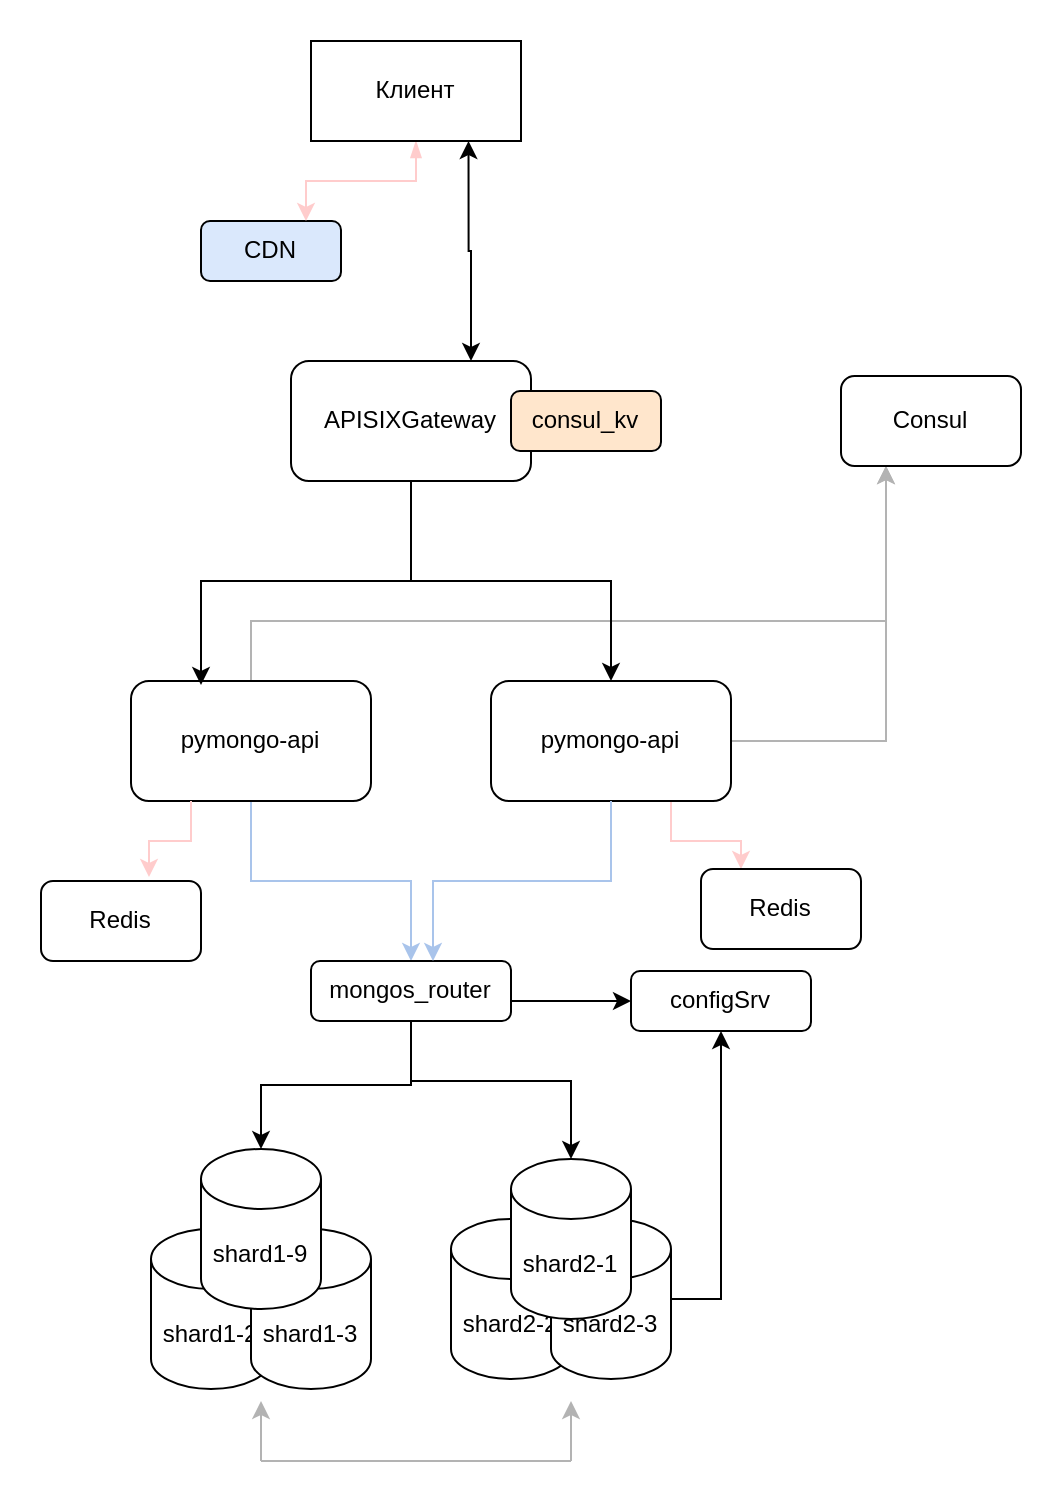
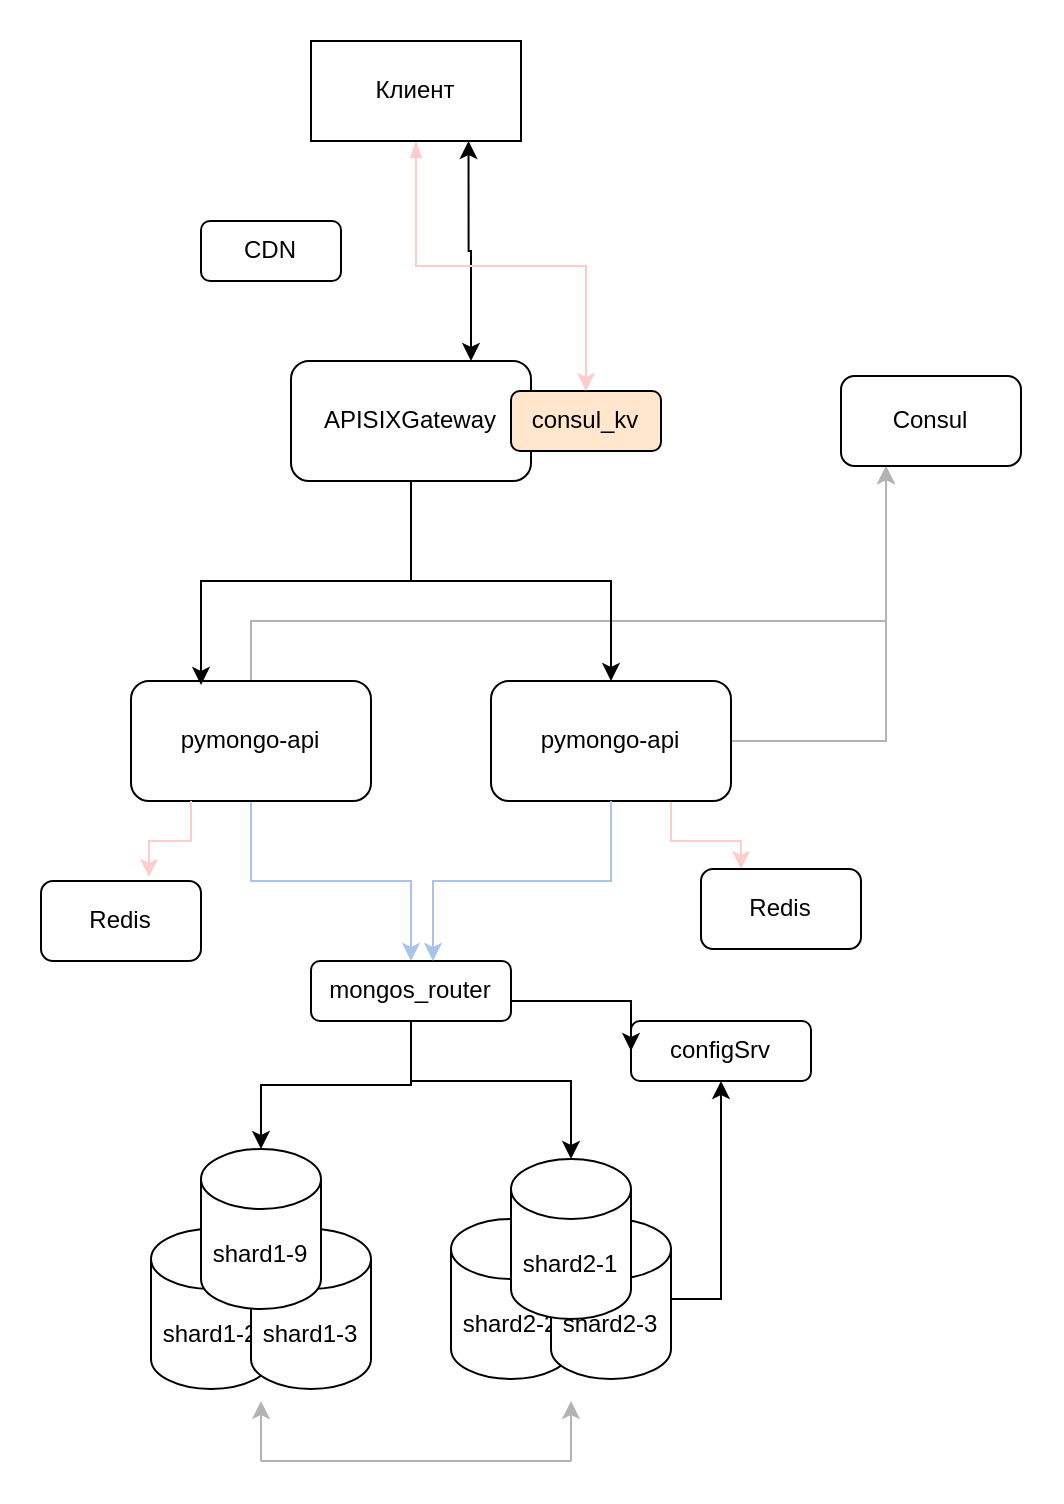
(349, 181) -> (468, 266)
(271, 251) -> (271, 251)
(721, 1001) -> (721, 1051)
